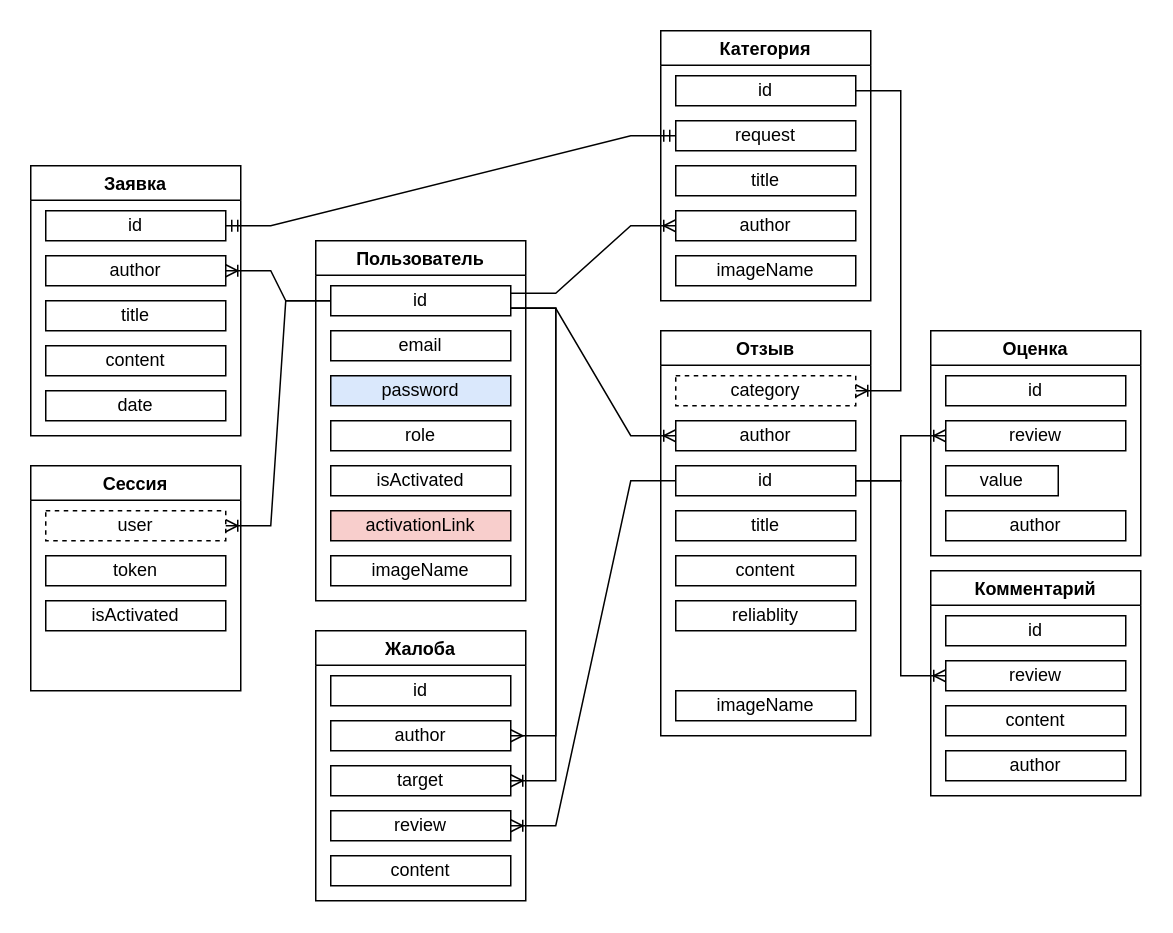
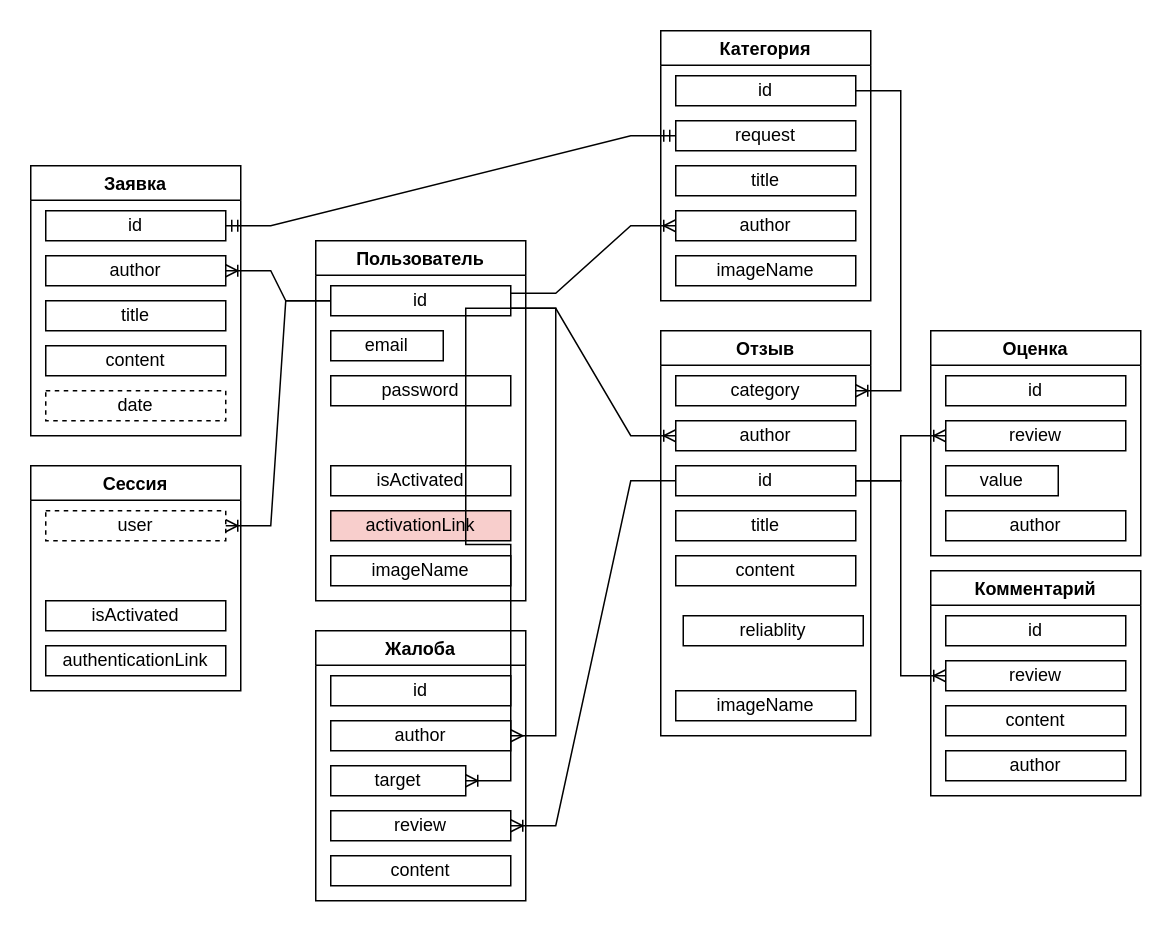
(421, 346) -> (387, 346)
(421, 391) -> (421, 391)
(766, 391) -> (766, 391)
(136, 406) -> (136, 406)
(421, 436) -> none
(136, 571) -> none
(766, 616) -> (773, 631)
none -> (136, 661)
(421, 781) -> (398, 781)
